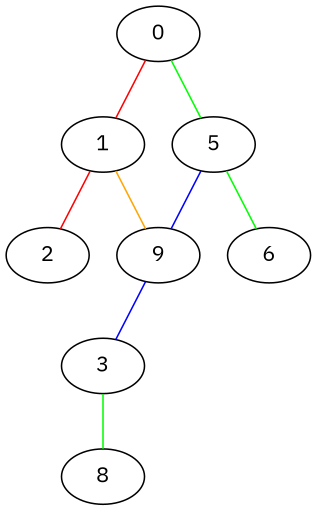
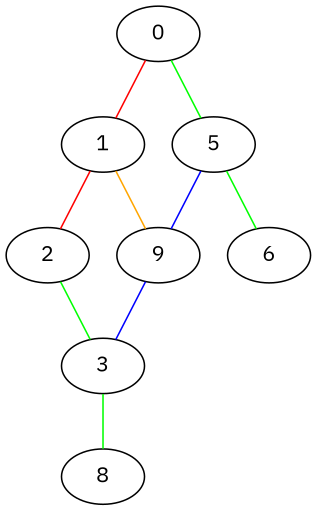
none -> (75, 311)
